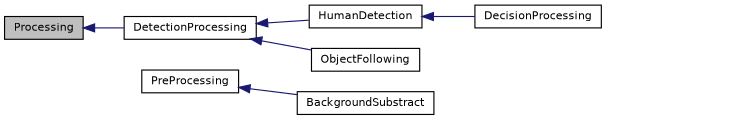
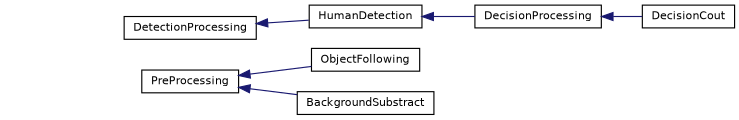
none -> (688, 17)
(44, 28) -> none
(287, 45) -> (281, 70)
